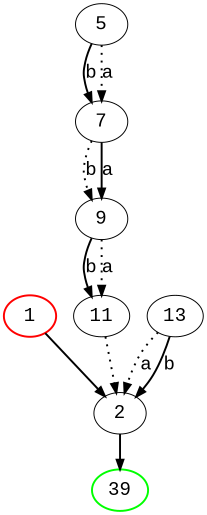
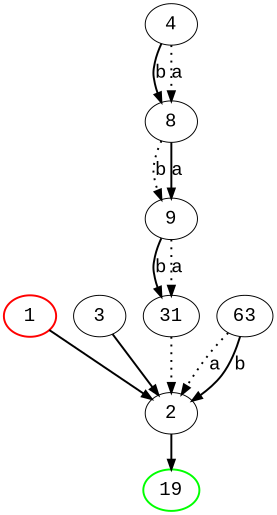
(102, 24) -> (171, 24)
(102, 122) -> (171, 122)
none -> (100, 316)
(102, 316) -> (171, 316)
(175, 316) -> (245, 316)
(120, 490) -> (171, 490)
